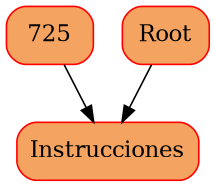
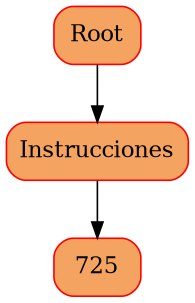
(75, 86) -> (97, 201)
